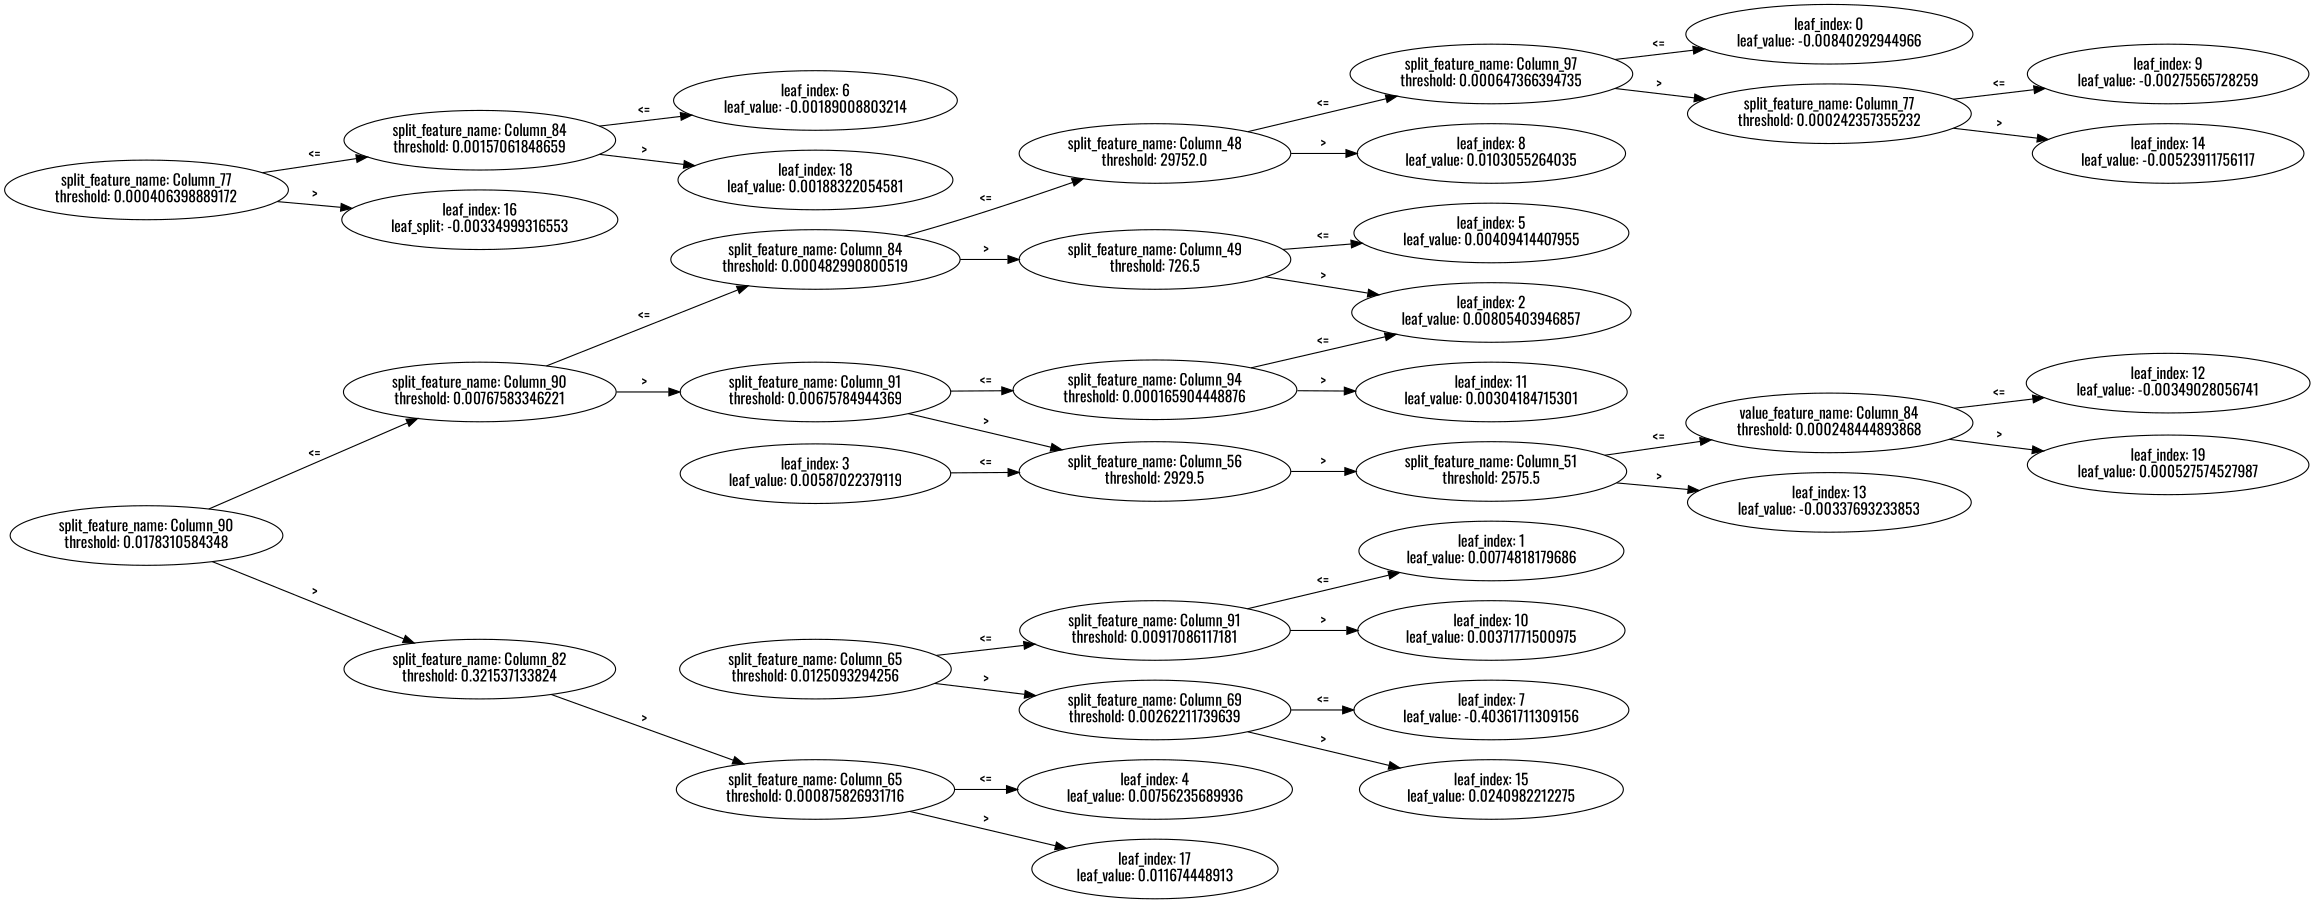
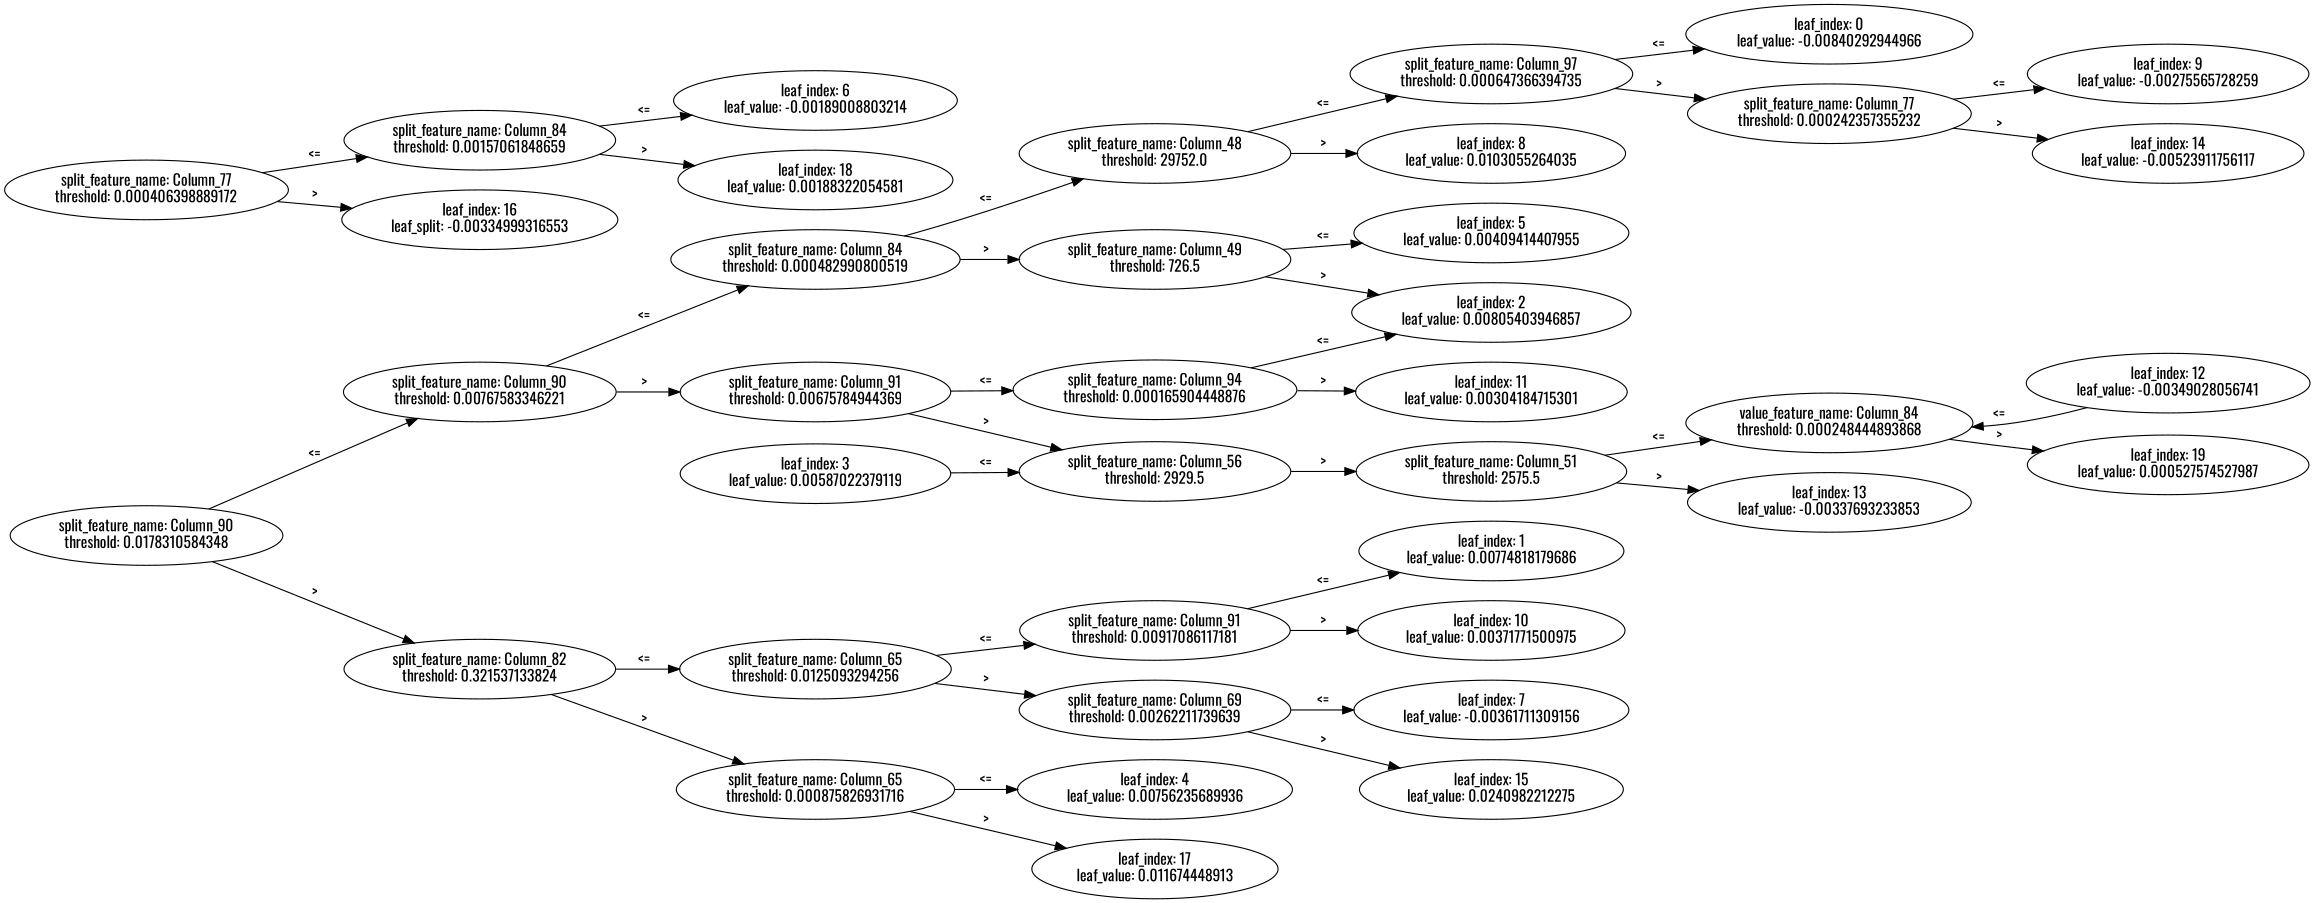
(1994, 404) -> (2036, 419)
none -> (642, 669)
(1491, 710) -> (1491, 710)
